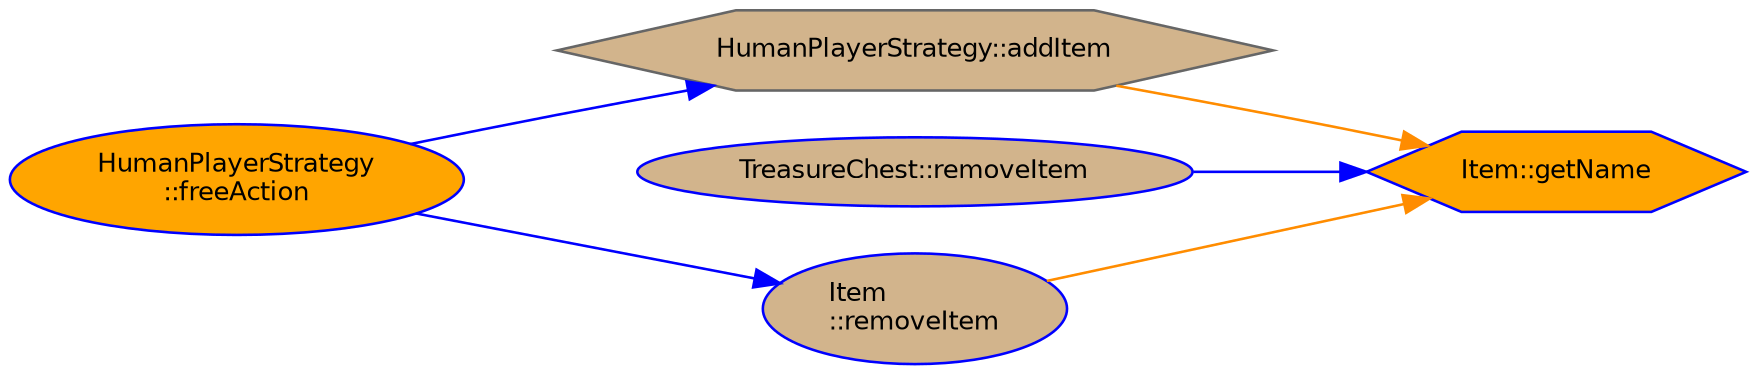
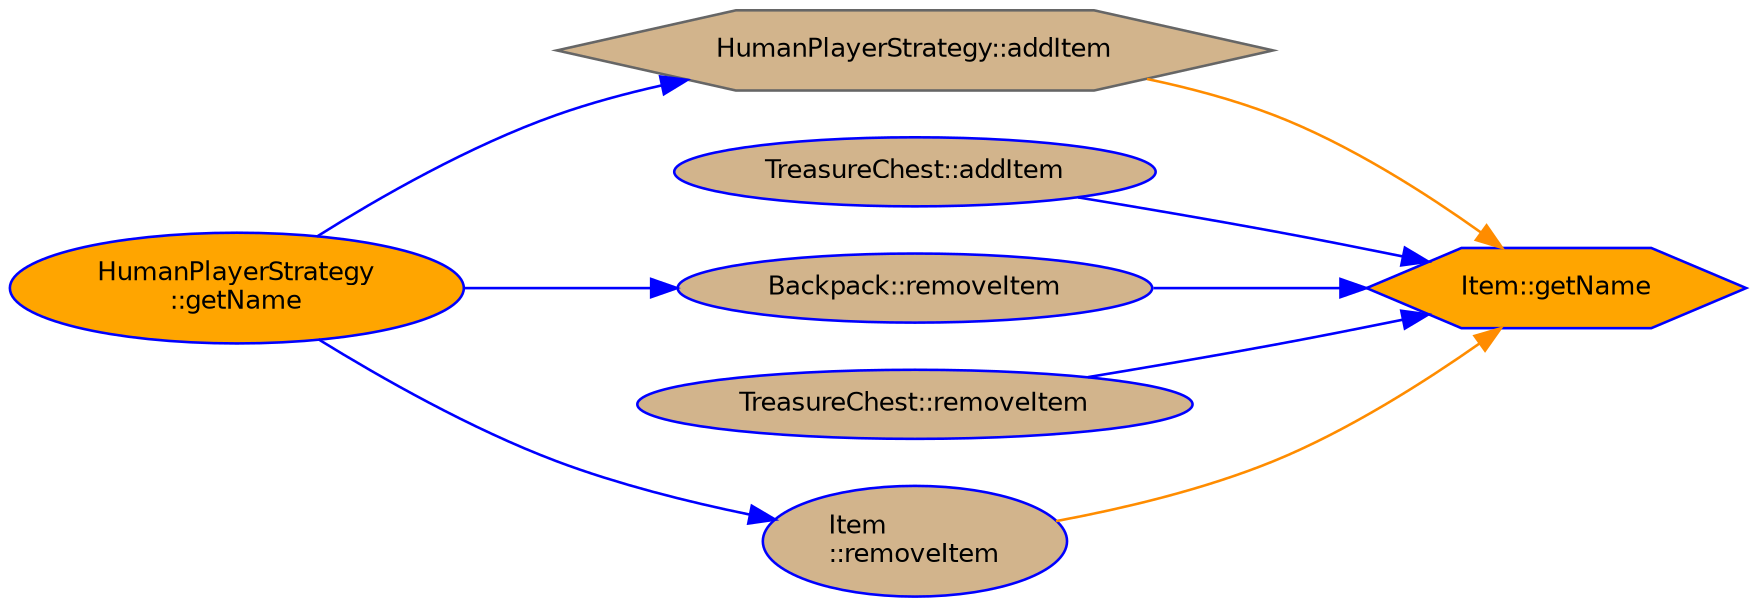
none -> (915, 172)
(237, 180) -> (237, 288)
none -> (915, 288)
